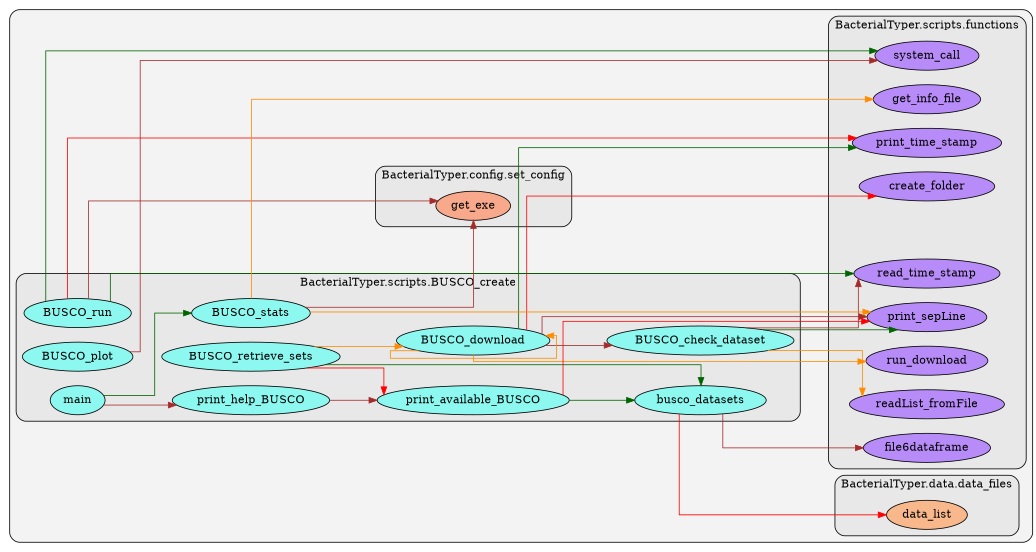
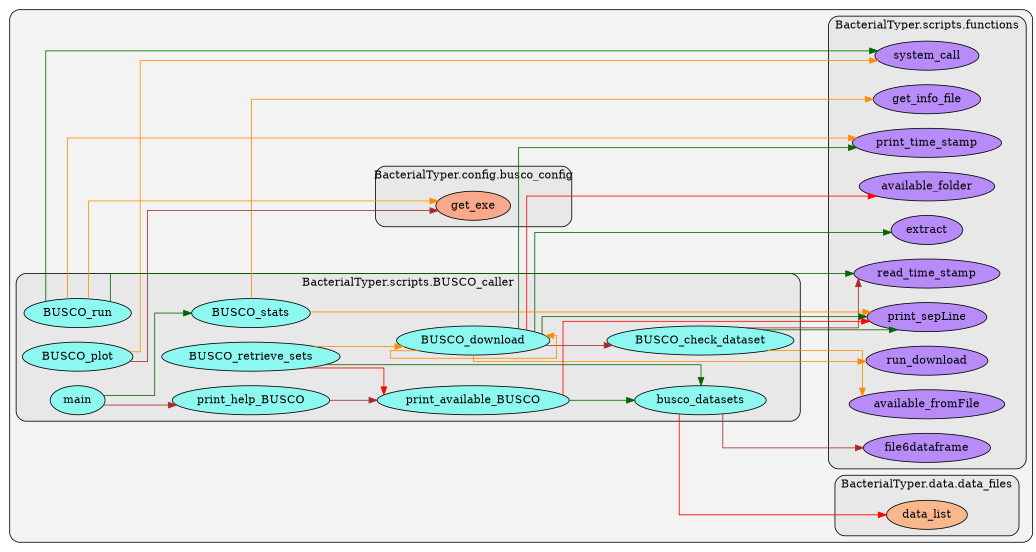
(354, 61) -> (354, 61)
(378, 138) -> (378, 138)
(474, 176) -> (474, 176)
(927, 186) -> (927, 186)
(210, 201) -> (210, 201)
none -> (927, 230)
(408, 283) -> (408, 283)
(473, 302) -> (204, 211)
(692, 317) -> (692, 317)
(927, 404) -> (927, 404)
